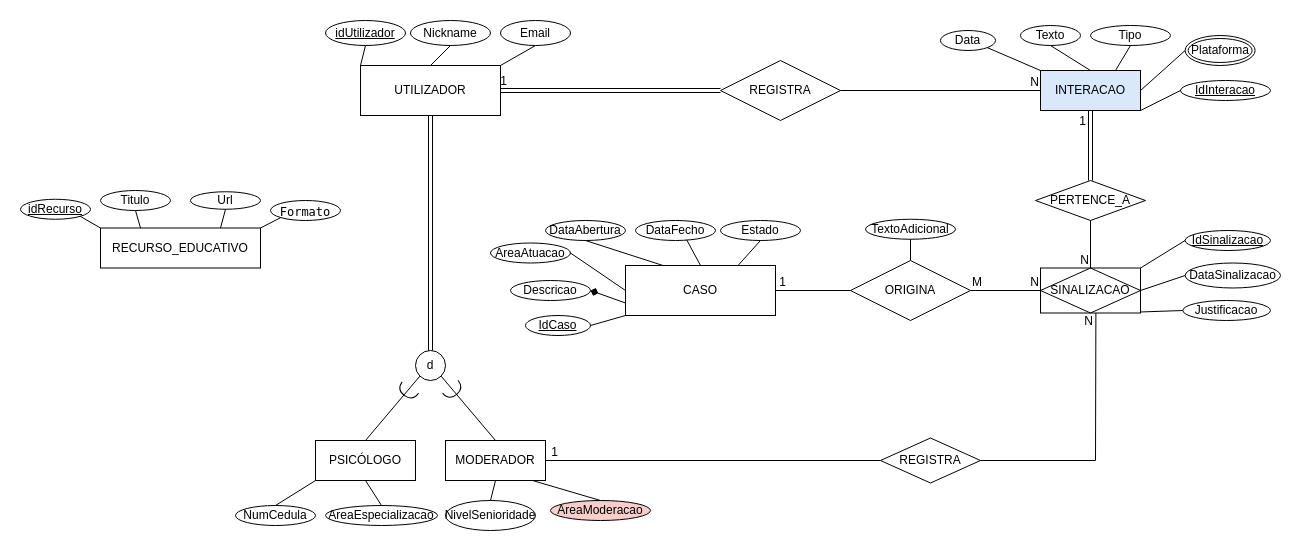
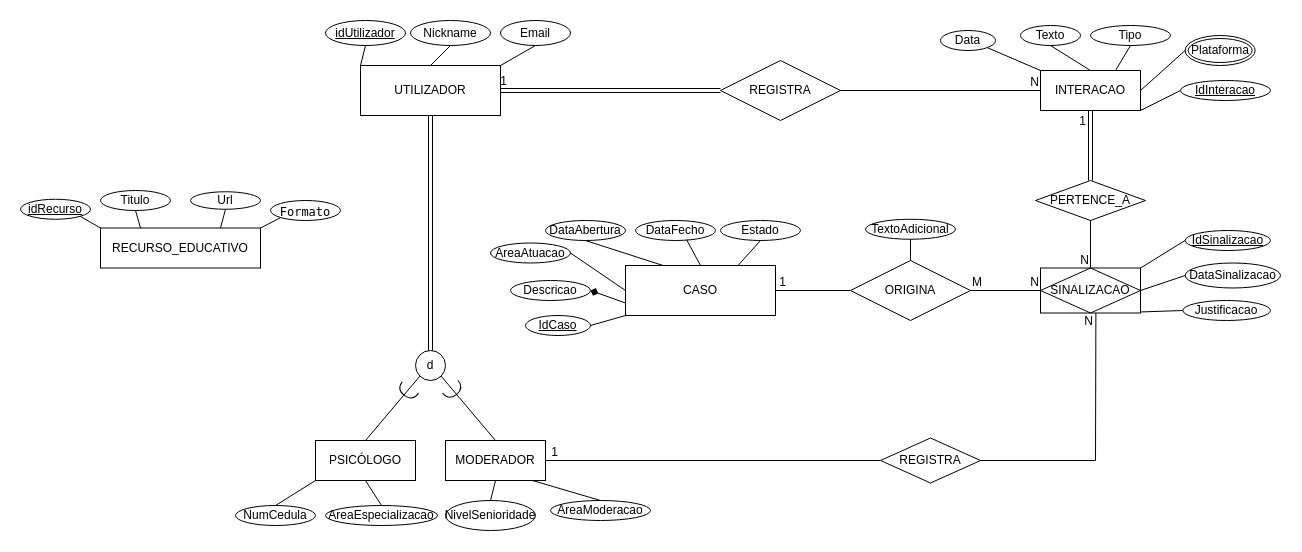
(1091, 91) -> (1091, 91)
(601, 511) -> (601, 511)
